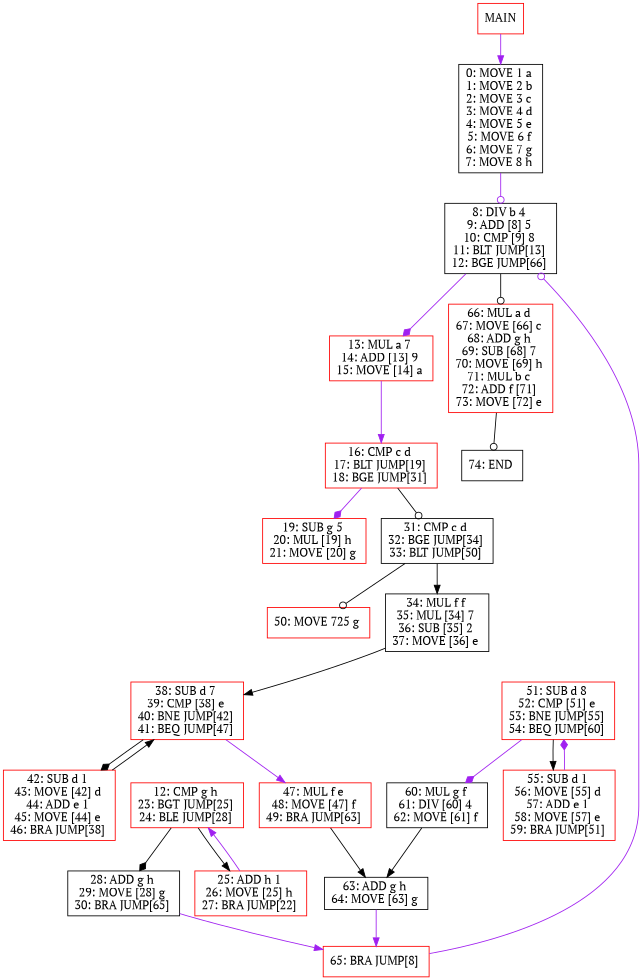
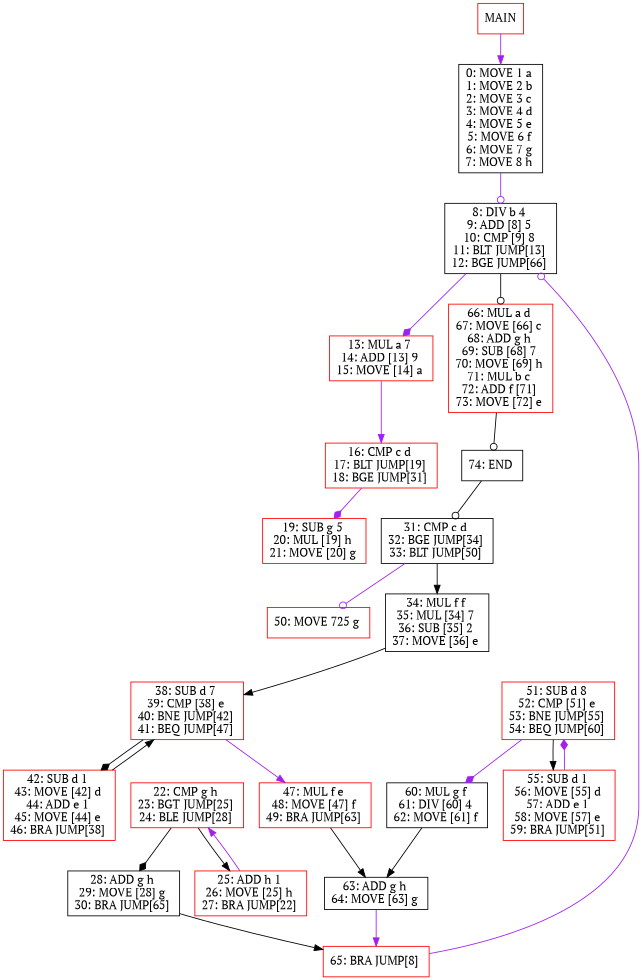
(407, 500) -> (469, 497)
(376, 583) -> (376, 583)
(187, 805) -> (187, 805)
(247, 932) -> (247, 932)
